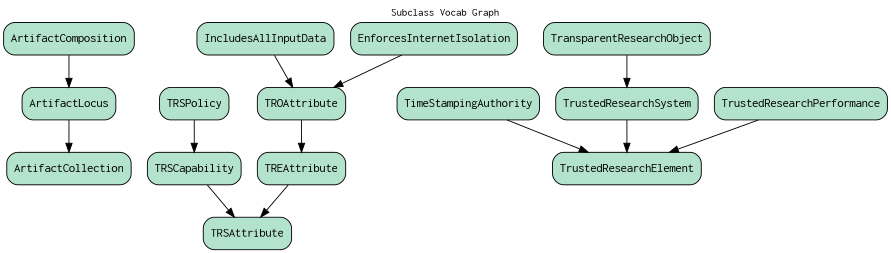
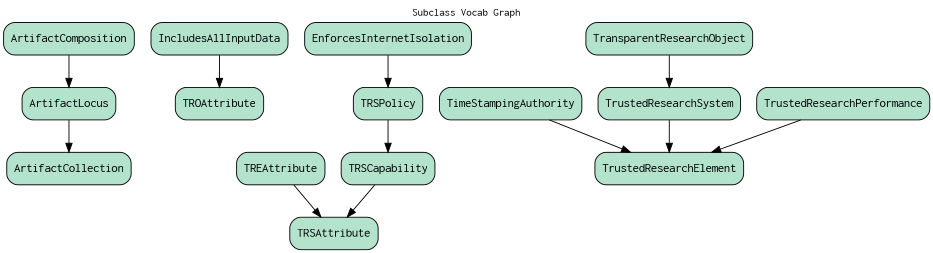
(372, 69) -> (388, 67)
(302, 132) -> none
